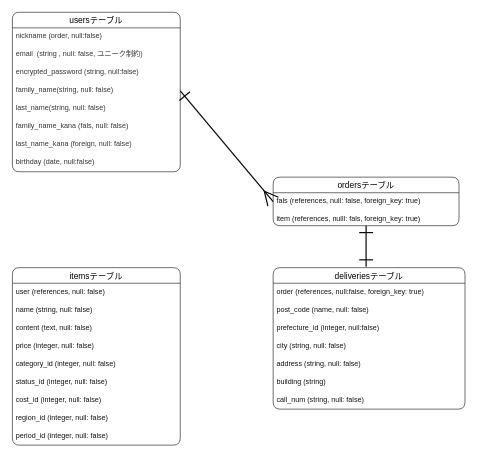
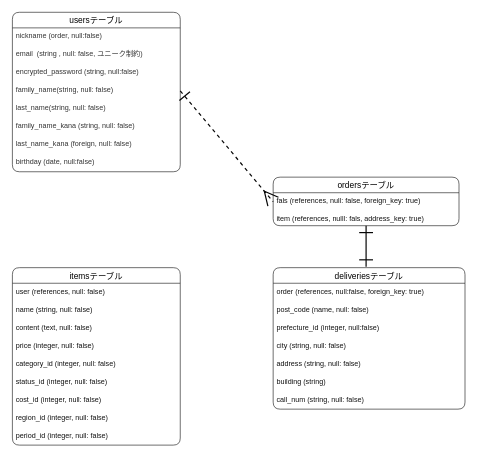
(78, 126) -> (82, 126)
(226, 146) -> (226, 146)
(361, 219) -> (362, 219)
